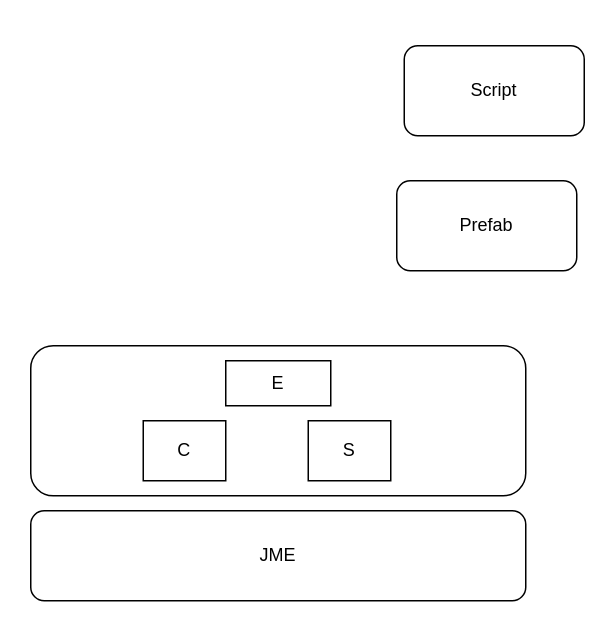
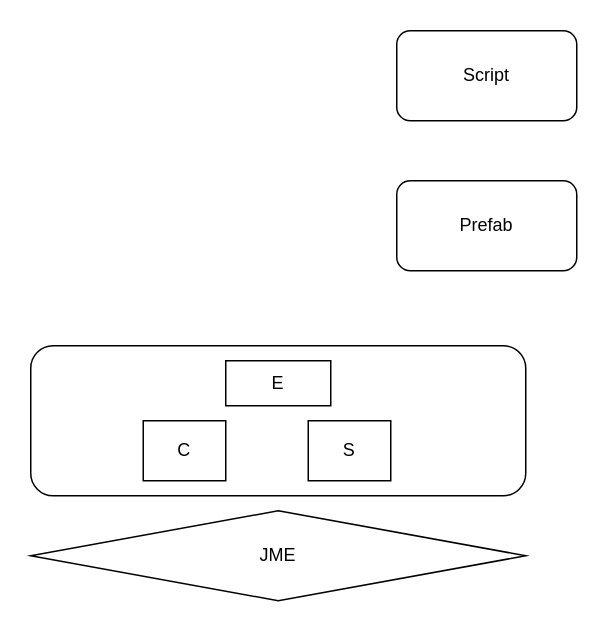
(494, 91) -> (487, 76)
(278, 556) -> (278, 556)
